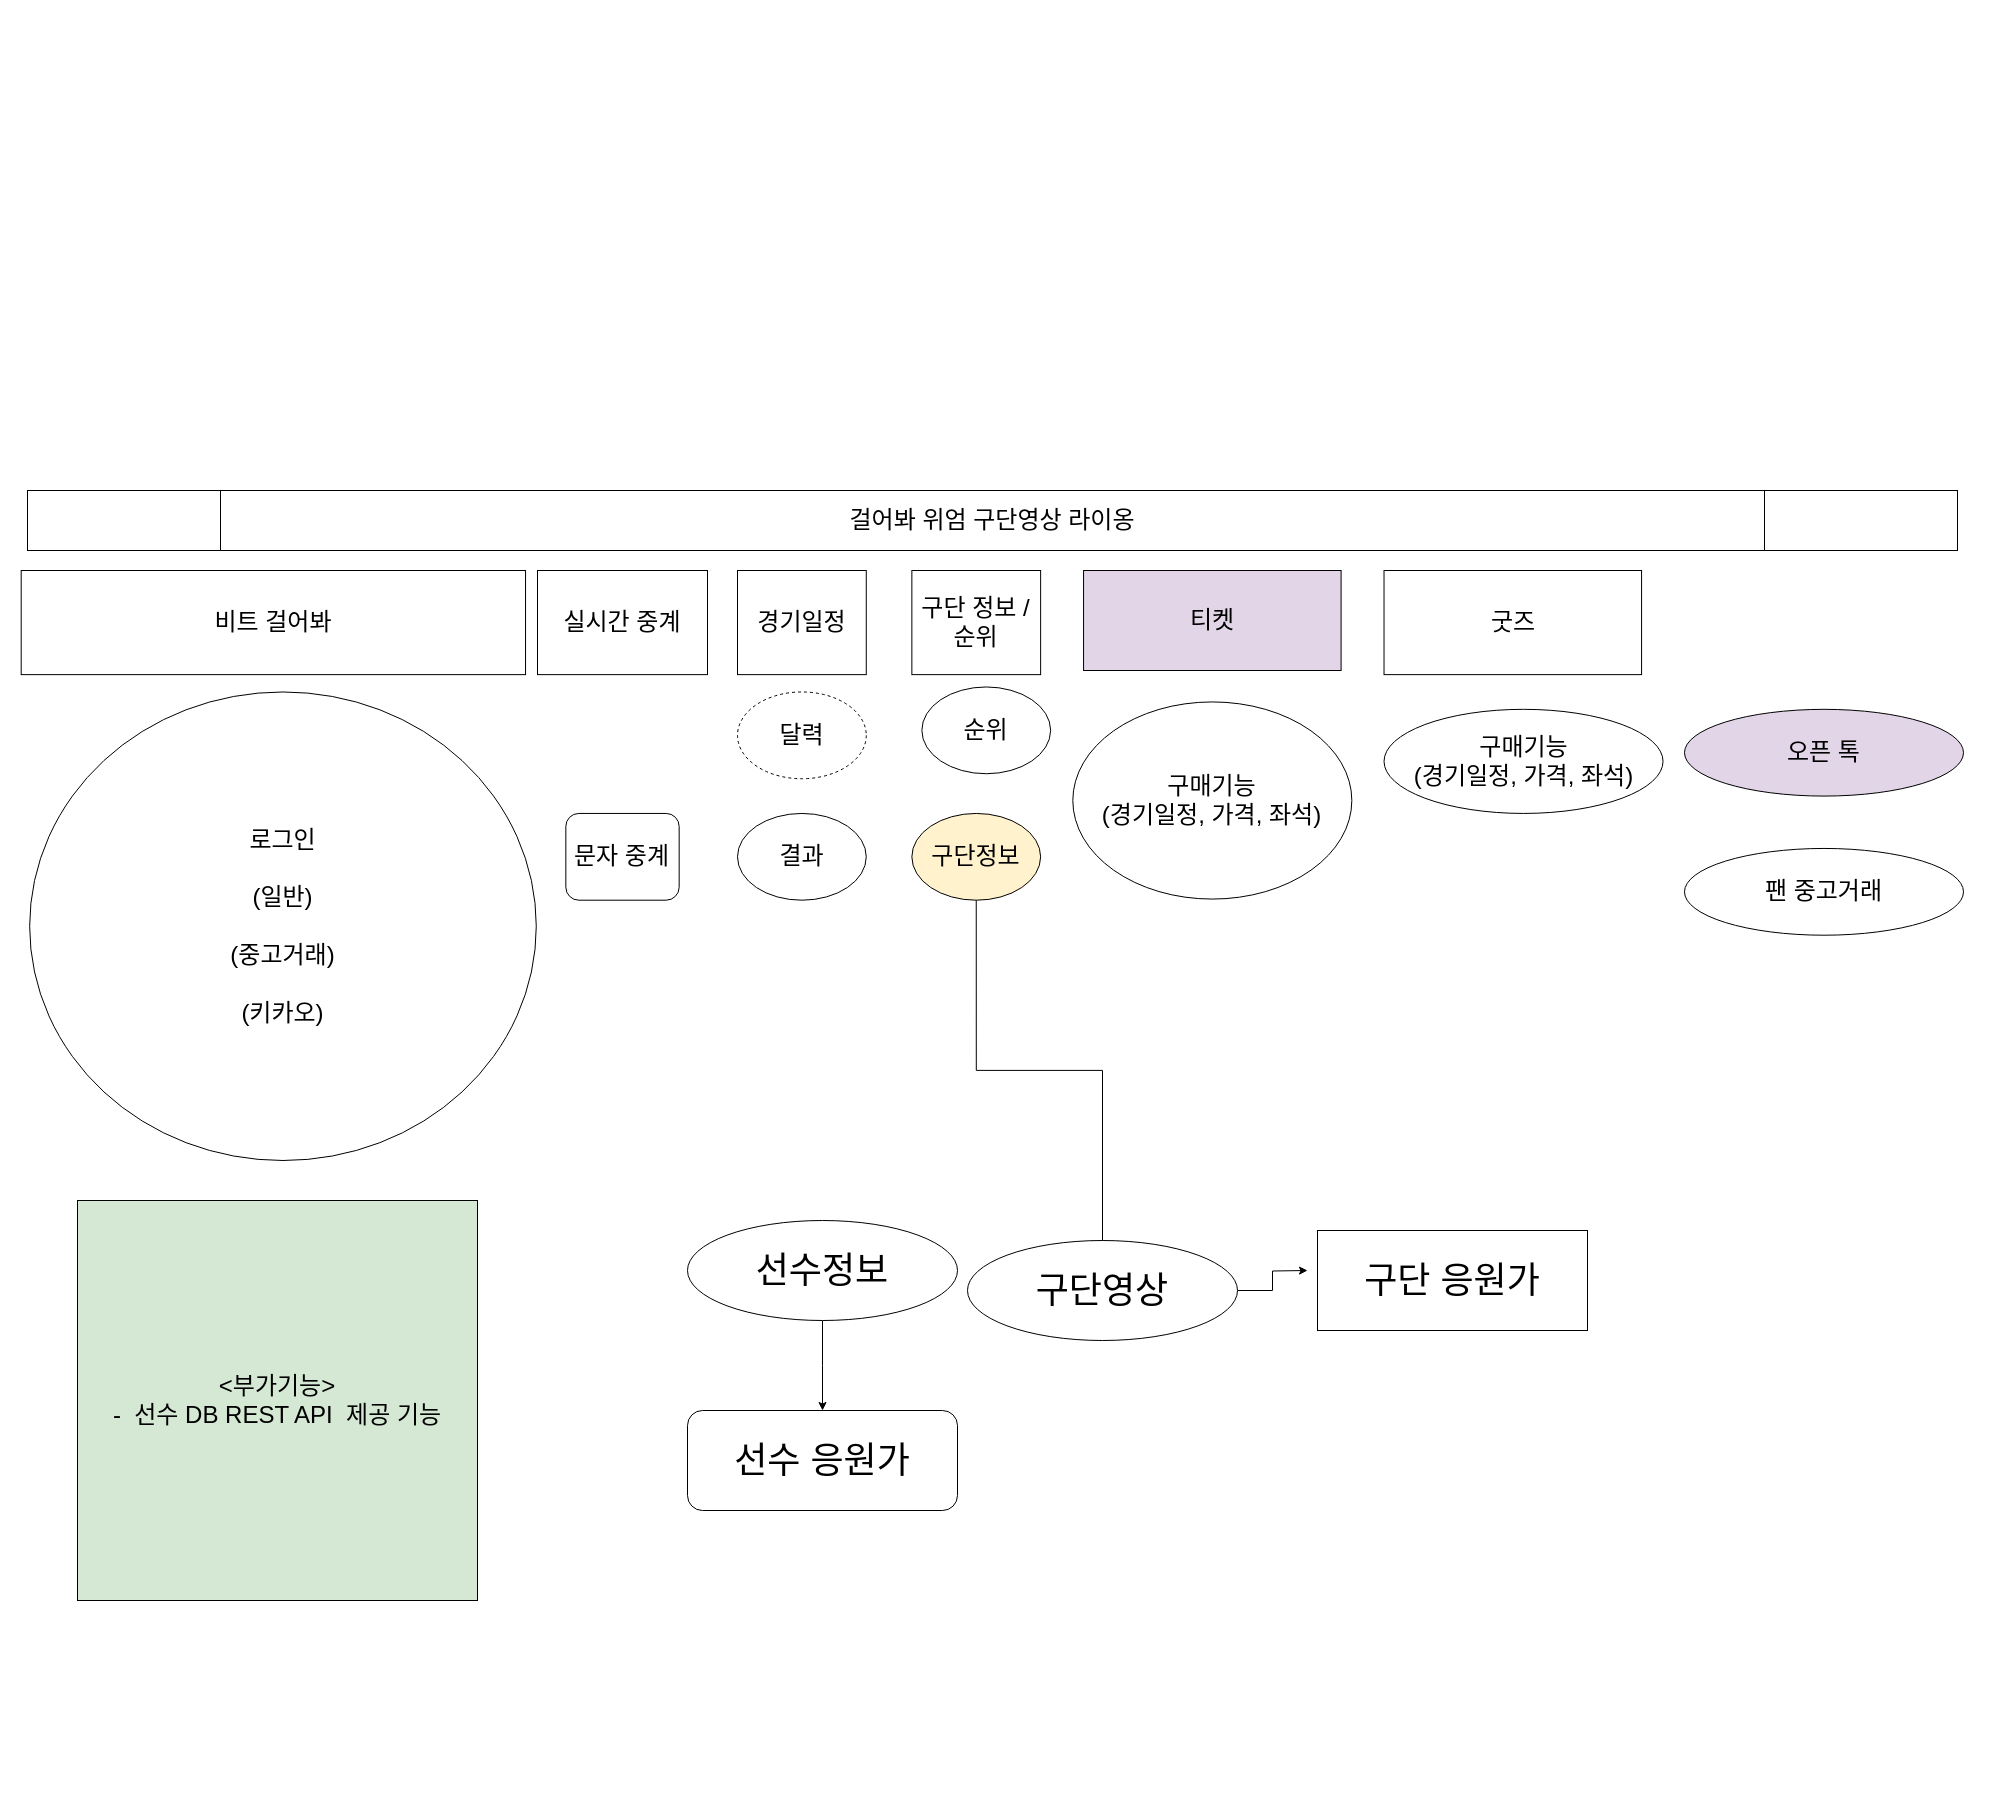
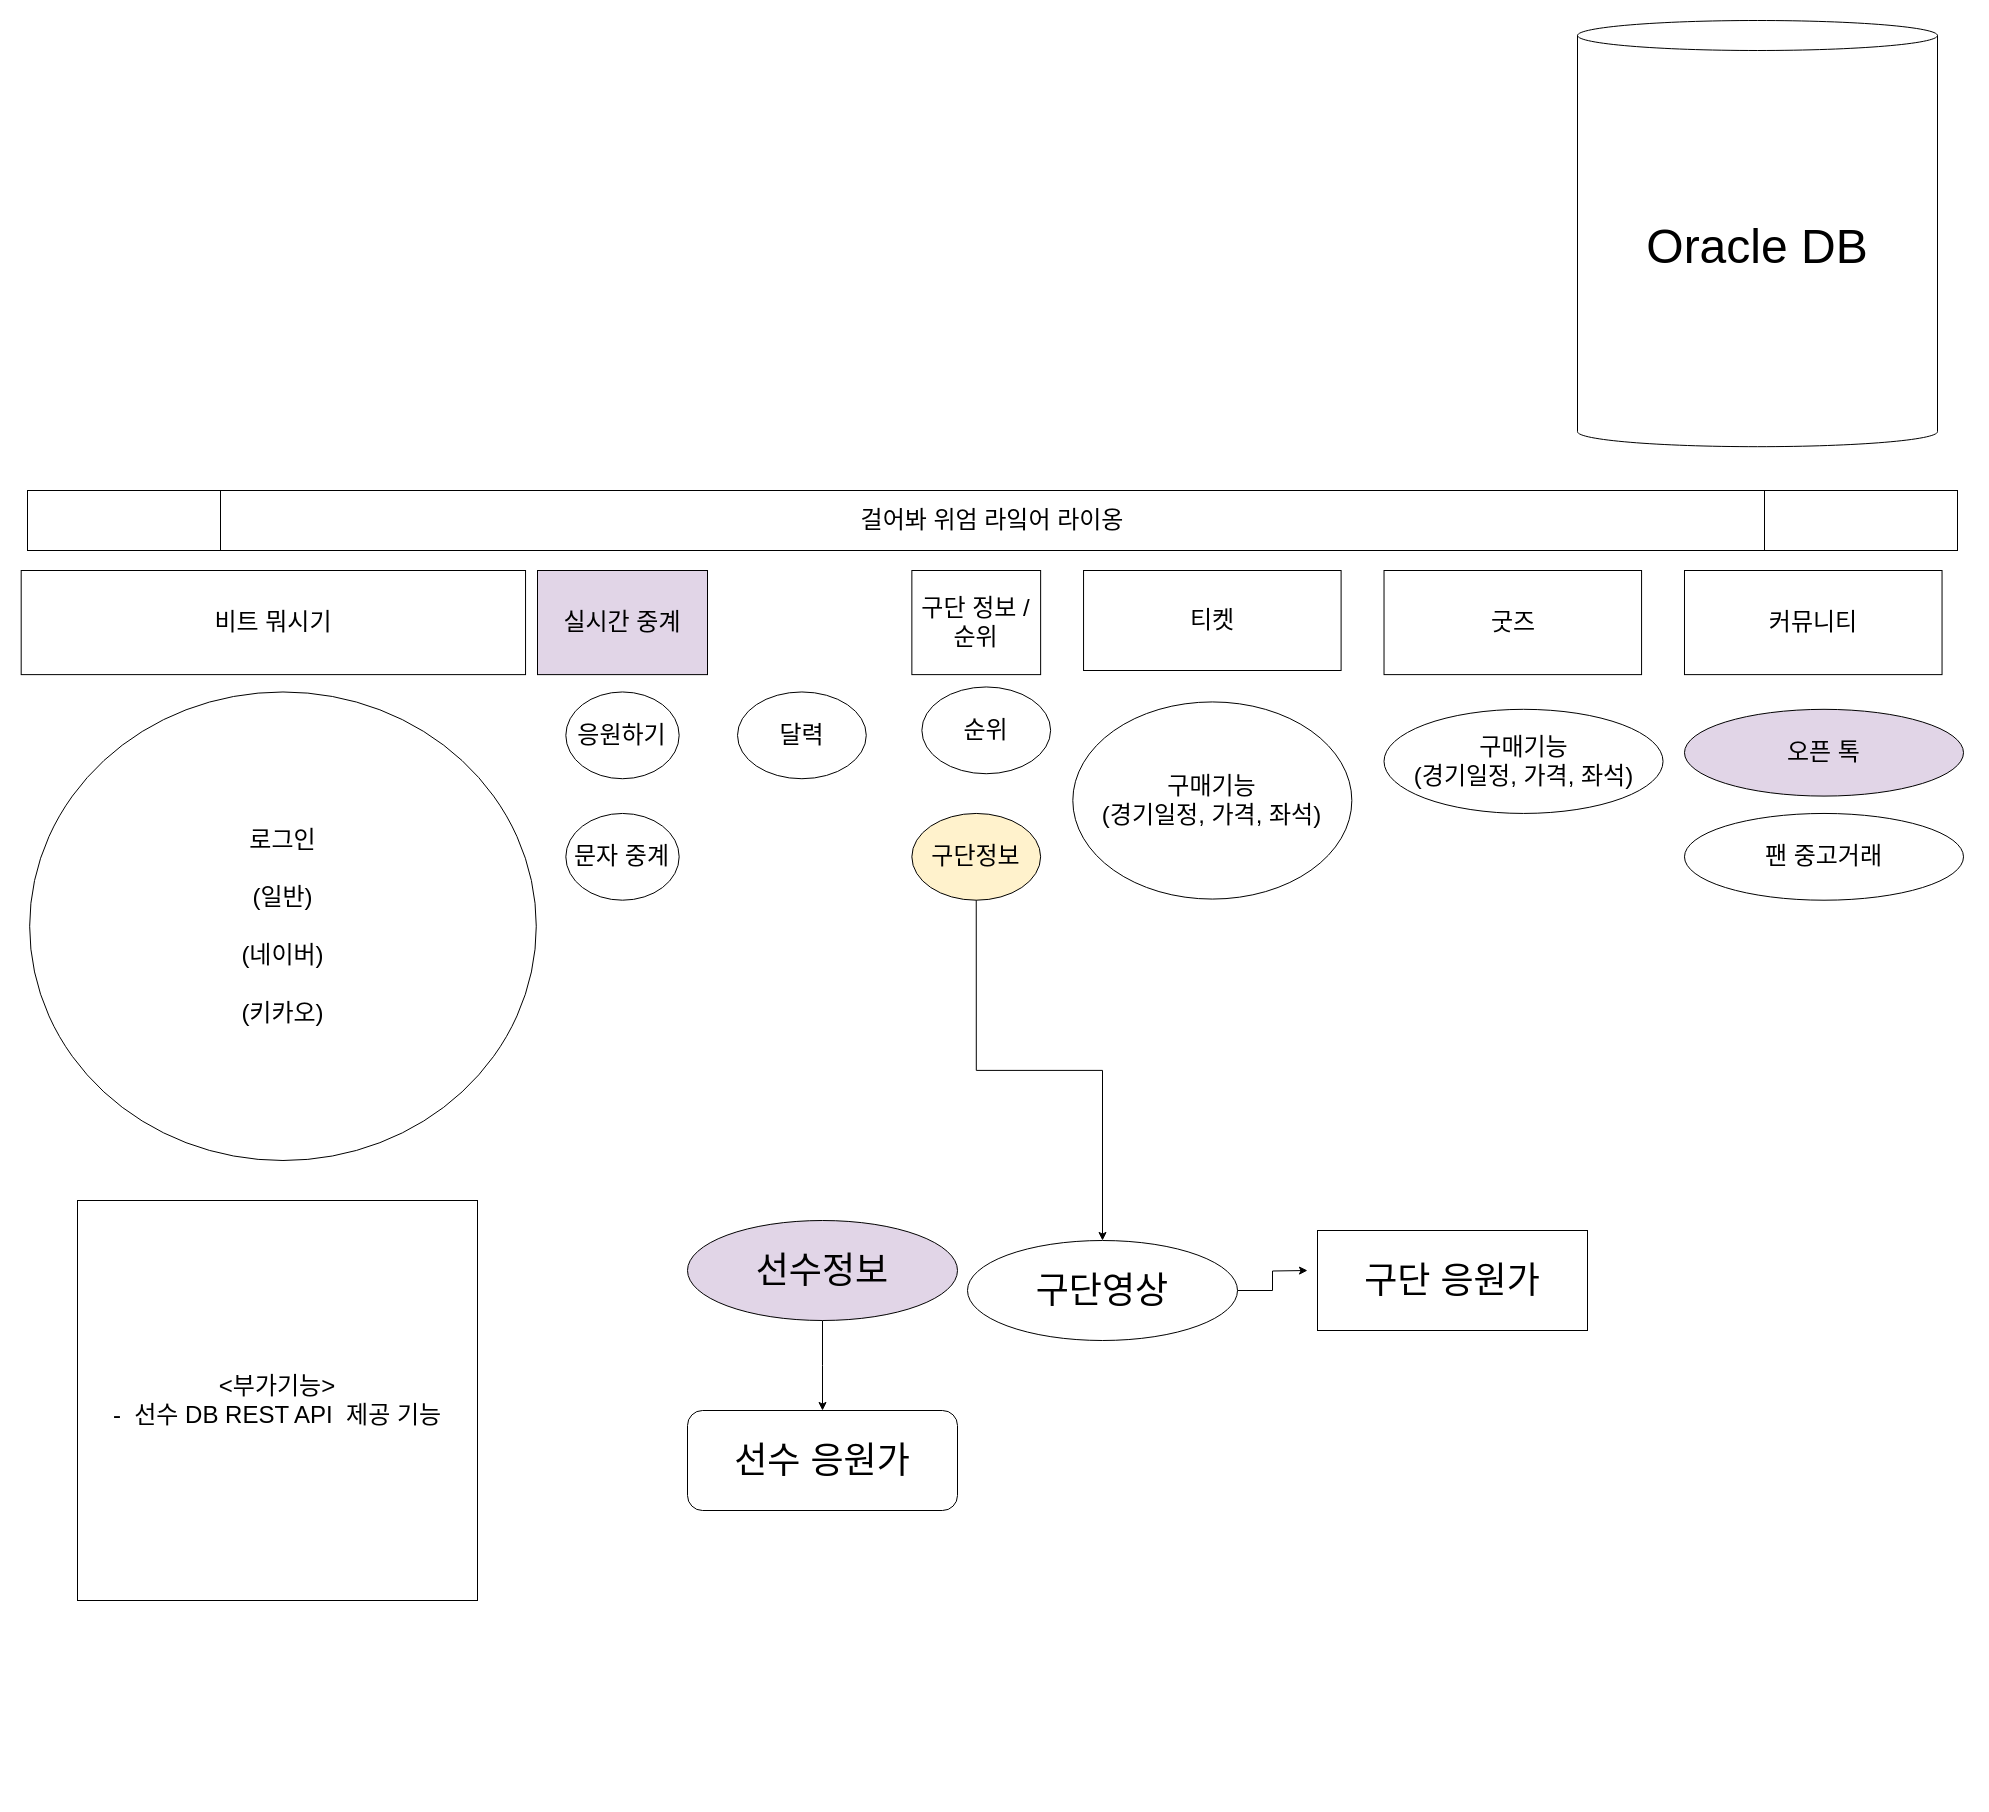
none -> (1758, 234)
(993, 521) -> (993, 521)
(1212, 621) -> (1212, 621)
(274, 623) -> (274, 623)
(623, 623) -> (623, 623)
(802, 623) -> none
none -> (1813, 623)
none -> (622, 735)
(802, 735) -> (802, 735)
(622, 857) -> (622, 857)
(802, 857) -> none
(1824, 892) -> (1824, 857)
(283, 927) -> (283, 927)
(1103, 1235) -> (1103, 1232)
(823, 1271) -> (823, 1271)
(278, 1401) -> (278, 1401)
